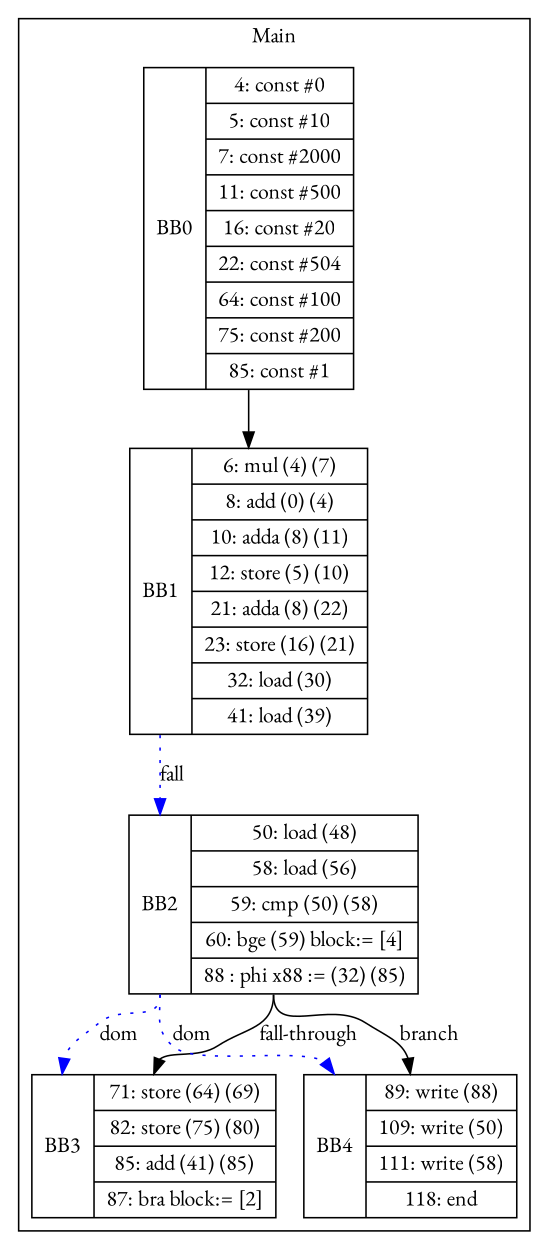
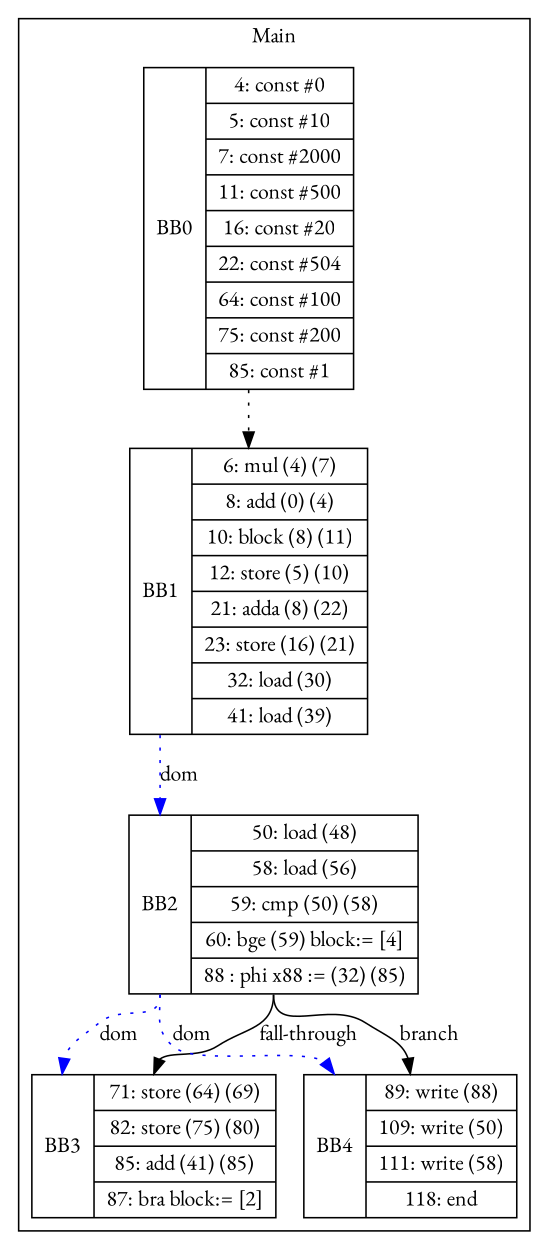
(249, 411) -> (249, 411)
(280, 537) -> (280, 537)
(173, 775) -> (180, 775)
